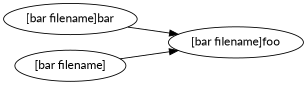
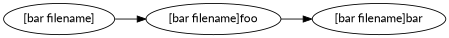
(149, 30) -> (292, 19)
